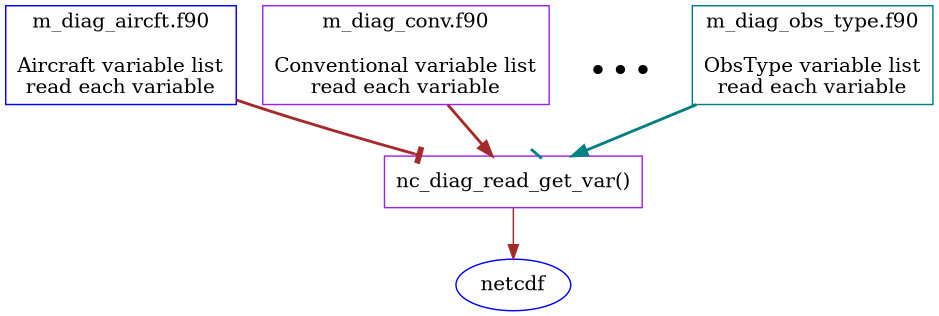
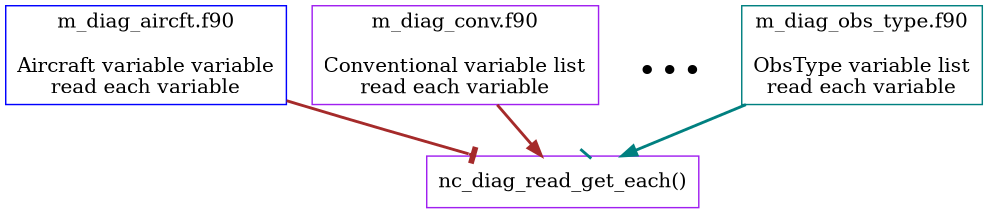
(121, 55) -> (146, 55)
(513, 182) -> (563, 182)
(513, 285) -> none
